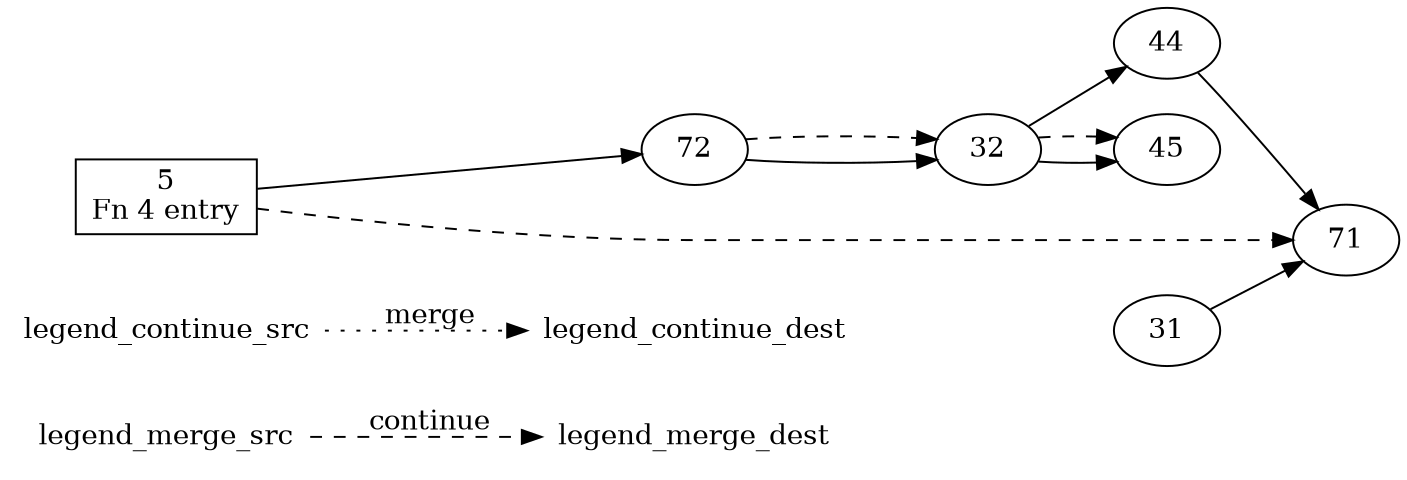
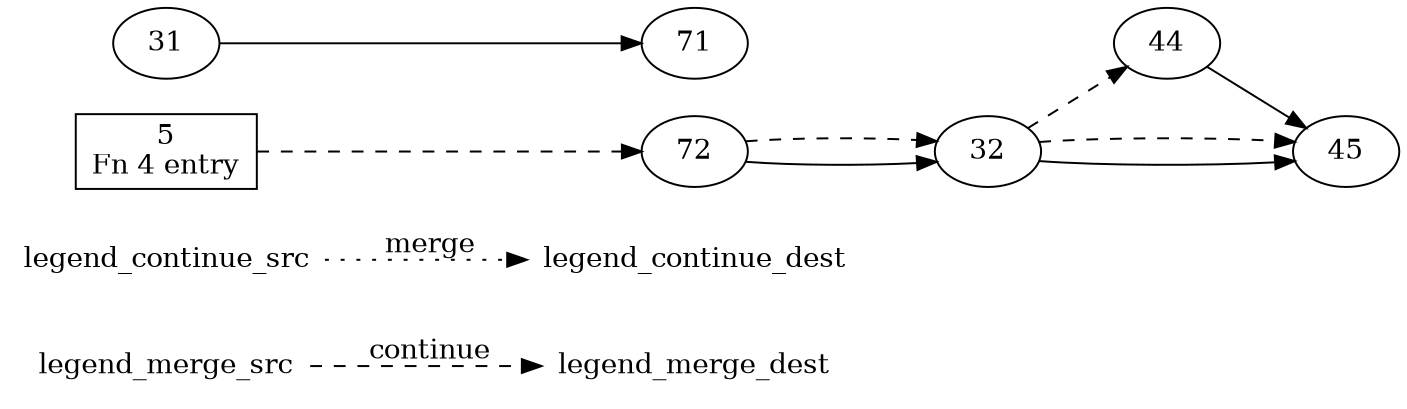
(1069, 102) -> (1069, 103)
(1252, 133) -> (1248, 92)
(439, 172) -> (439, 152)
(764, 240) -> none
